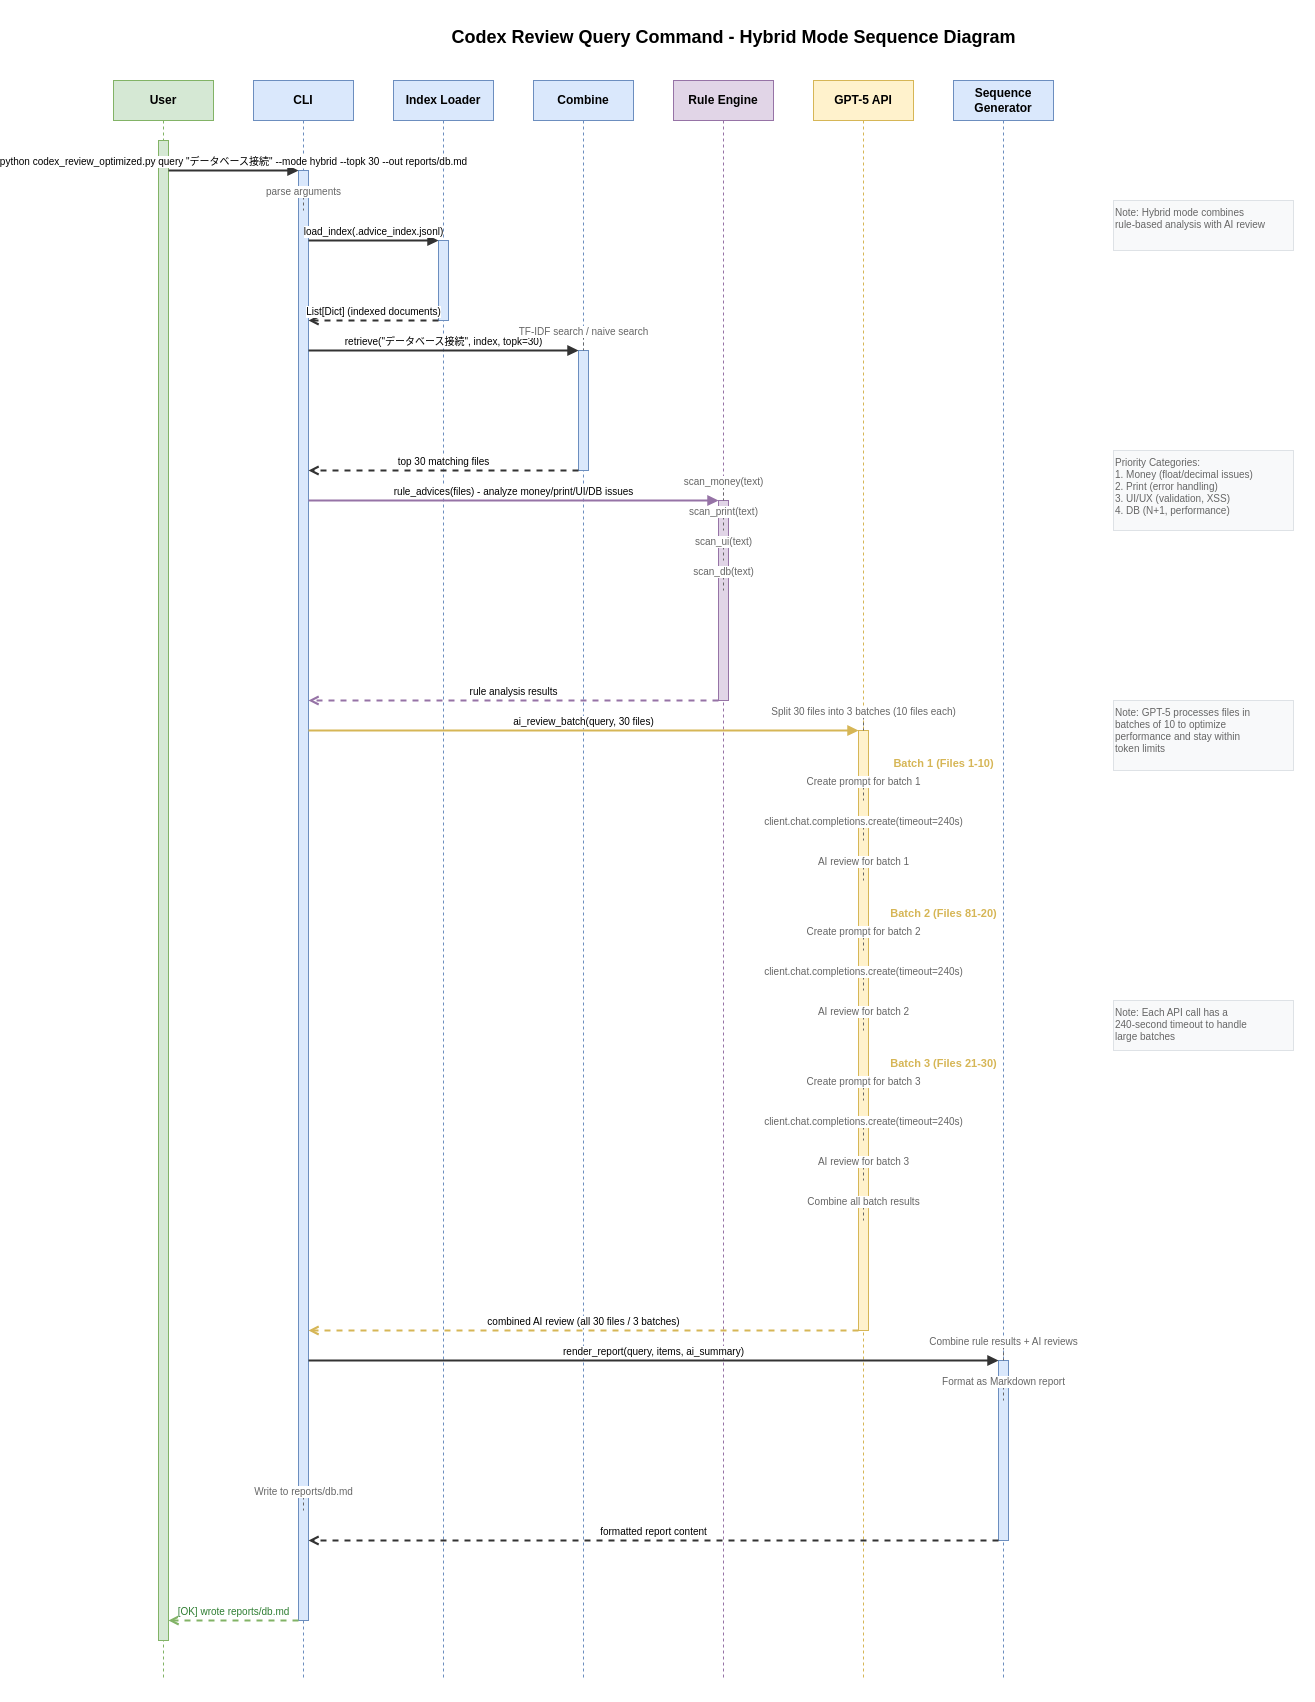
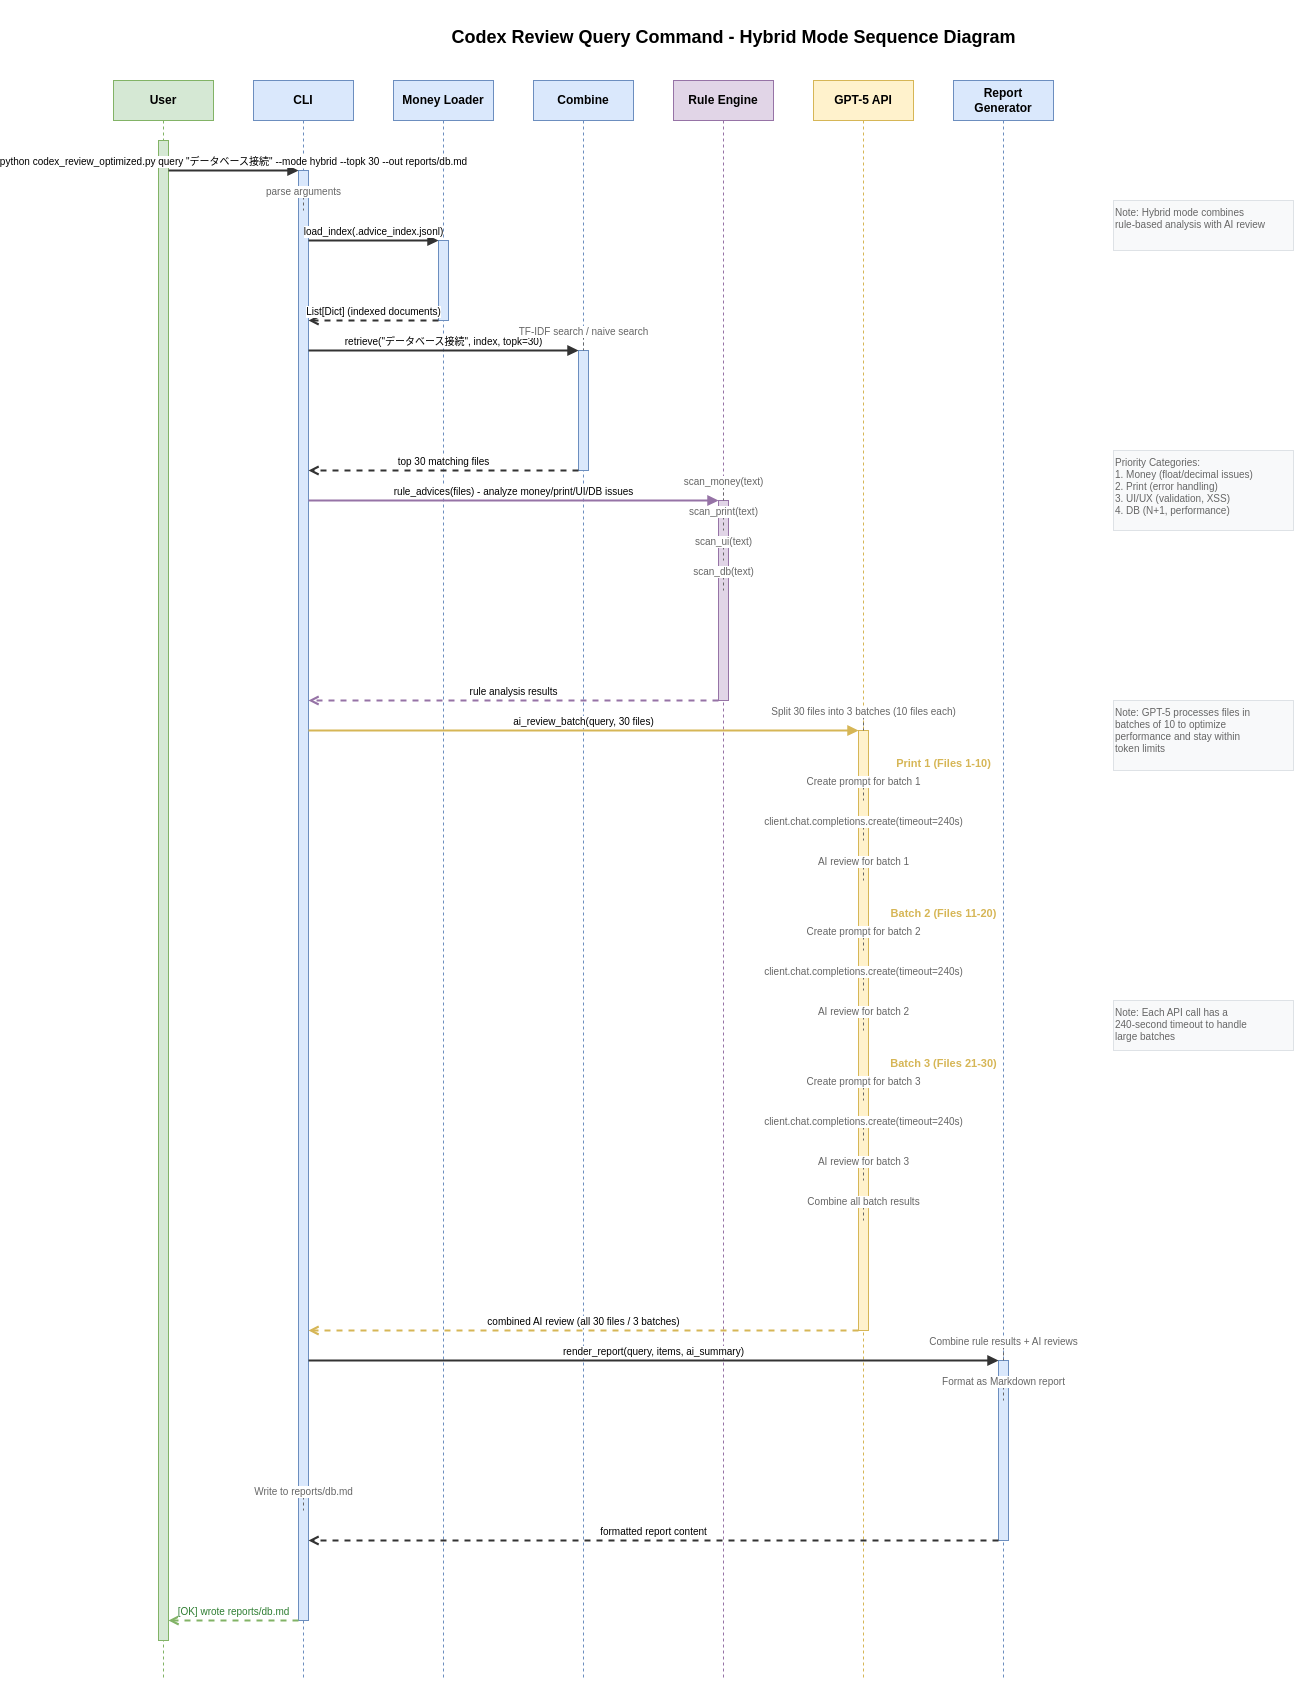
(444, 101) -> (444, 101)
(1004, 101) -> (1004, 101)
(944, 764) -> (944, 764)
(944, 914) -> (944, 914)
